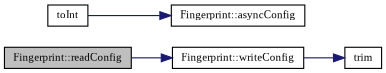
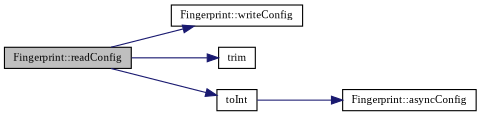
(319, 58) -> (169, 58)
none -> (159, 81)
